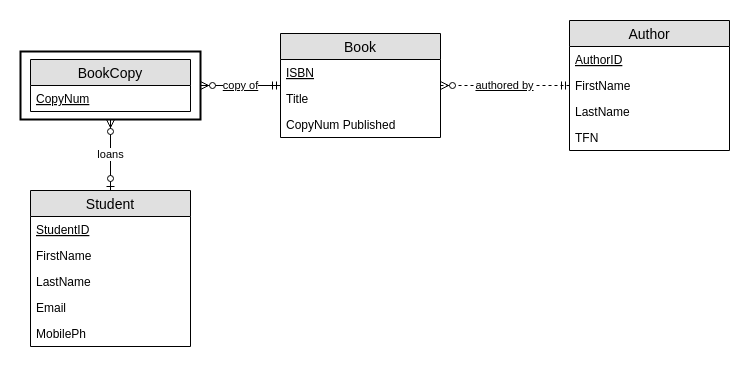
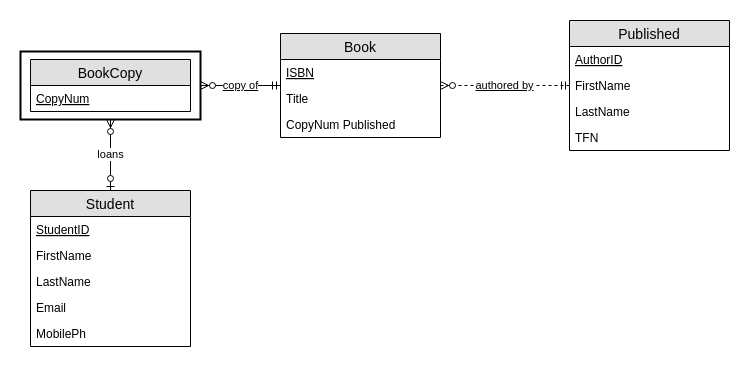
(649, 34) -> (649, 34)
